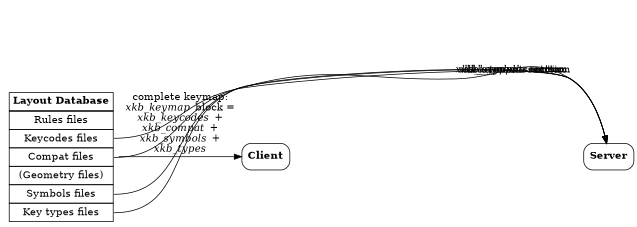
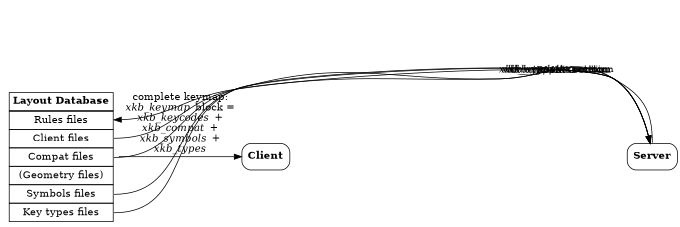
none -> (406, 79)
(61, 138) -> (61, 138)
